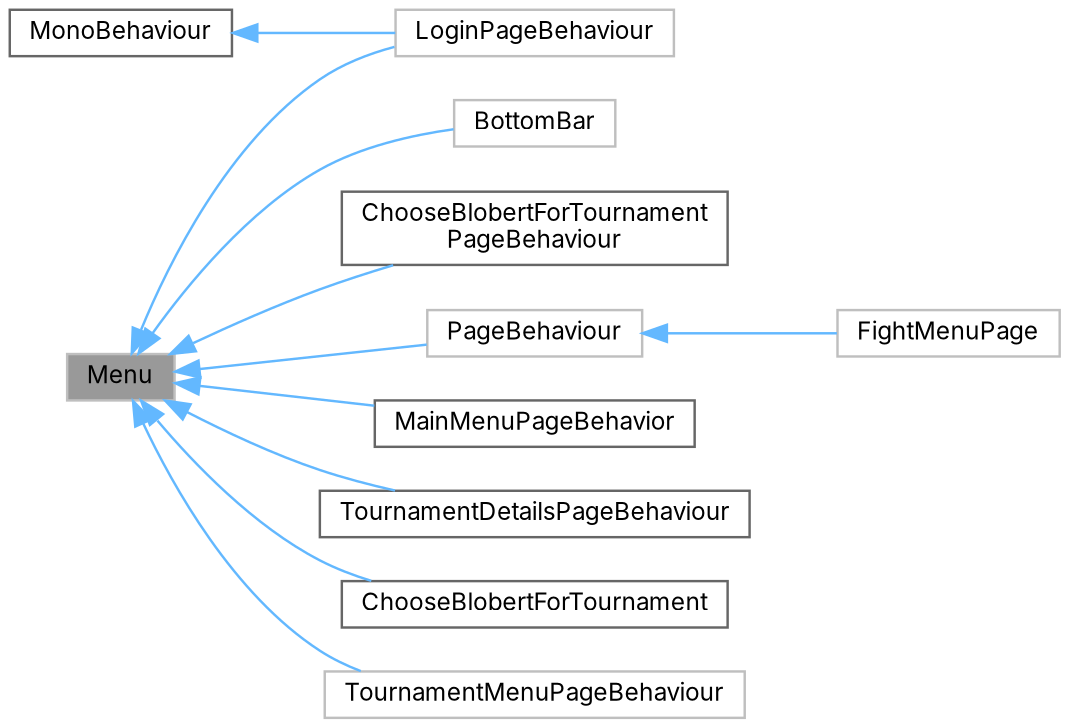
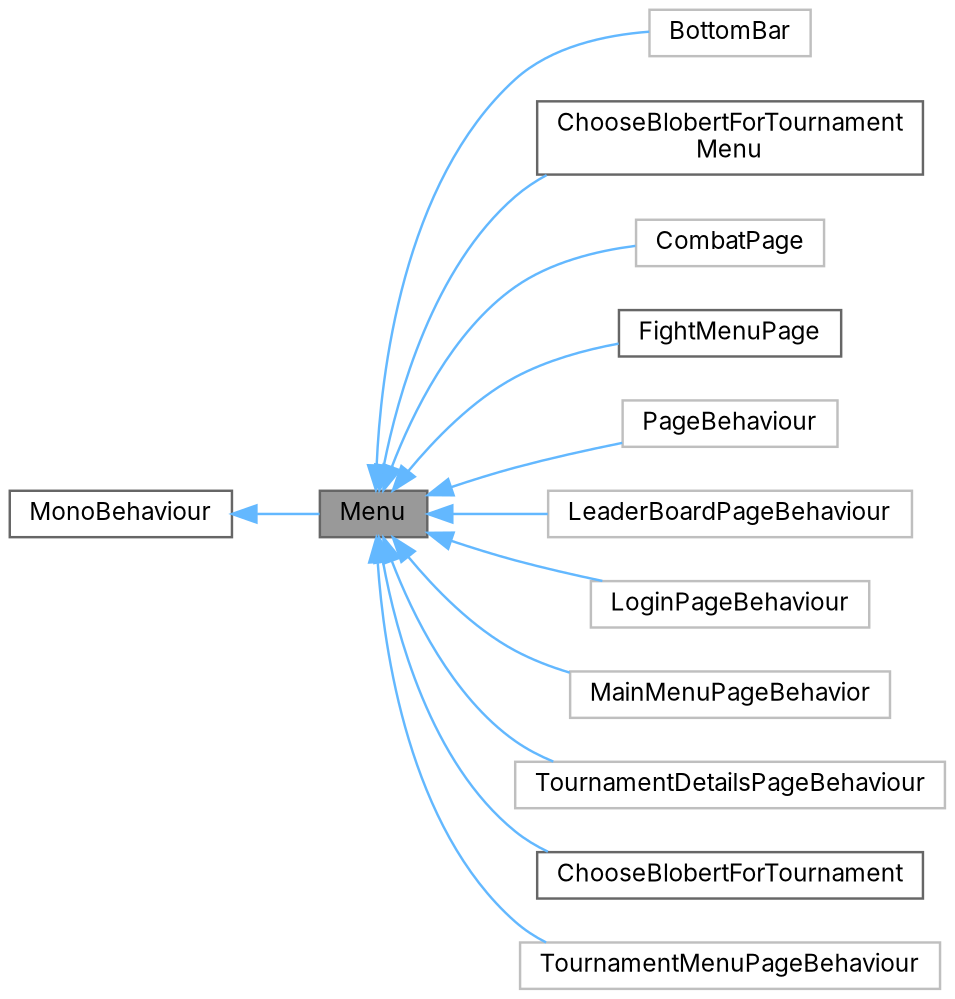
(326, 33) -> (288, 514)
(535, 228) -> (730, 138)
none -> (730, 243)
(752, 333) -> (501, 386)
(949, 333) -> (730, 333)
(121, 377) -> (374, 514)
(535, 424) -> (730, 695)
(535, 514) -> (730, 785)
none -> (730, 514)
